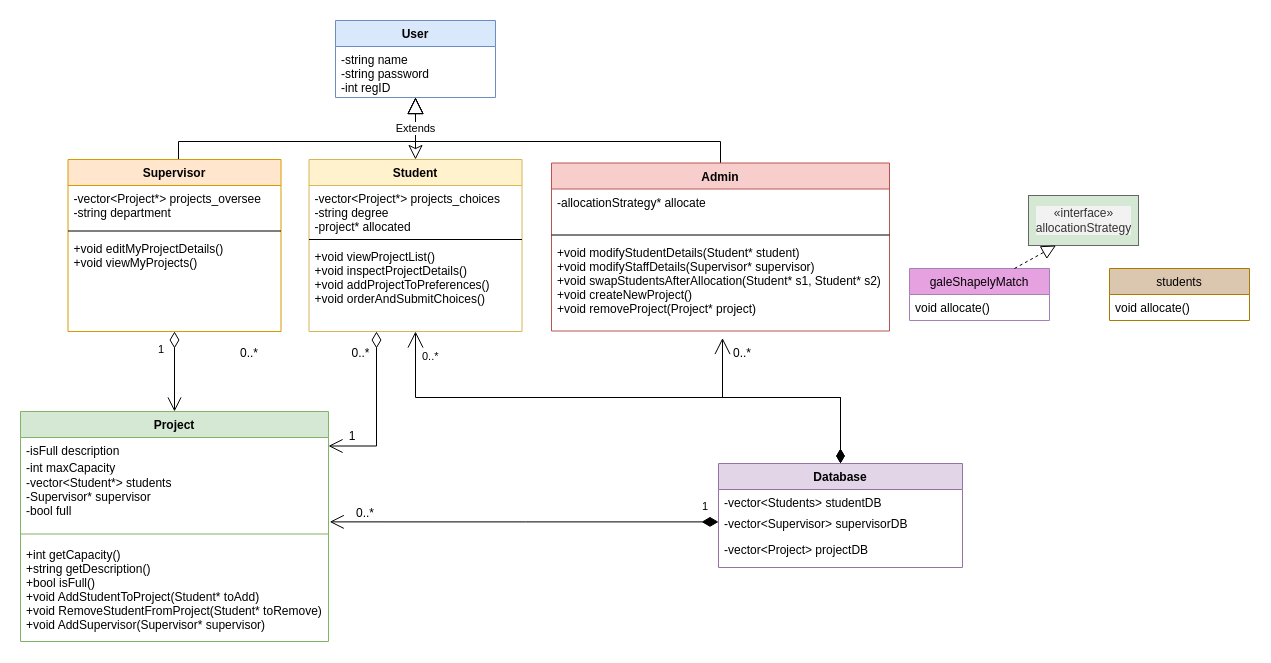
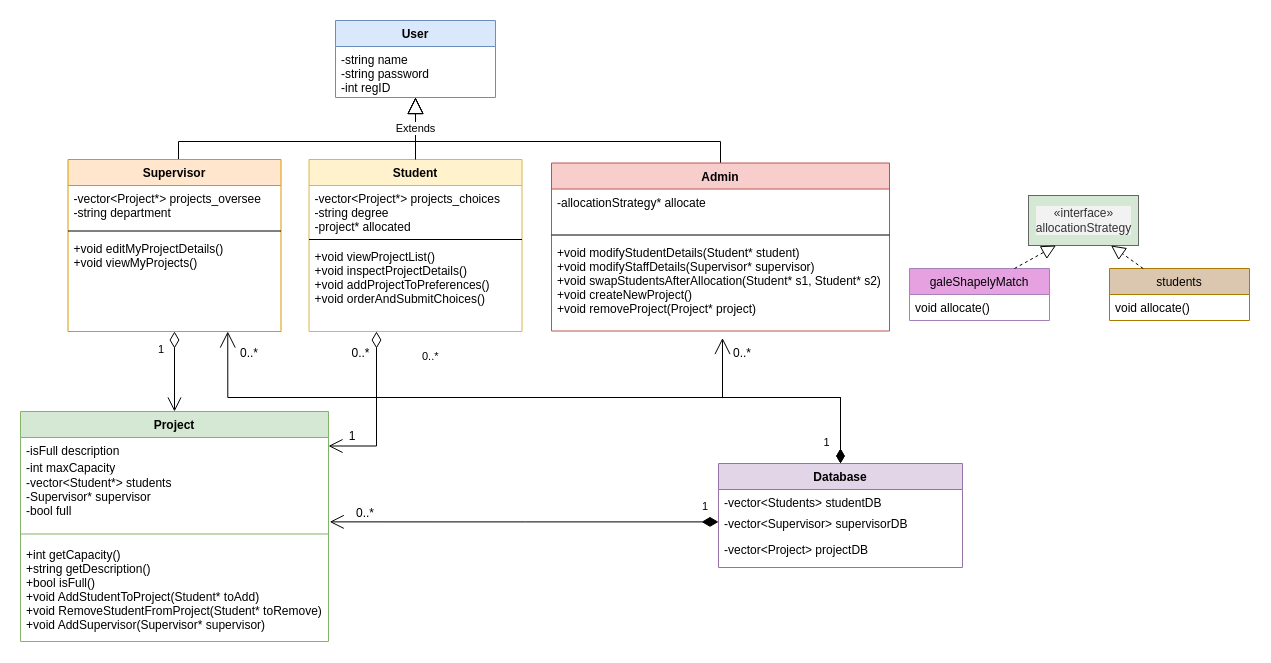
(416, 147) -> (416, 151)
none -> (1133, 261)
(416, 364) -> none
none -> (289, 398)
